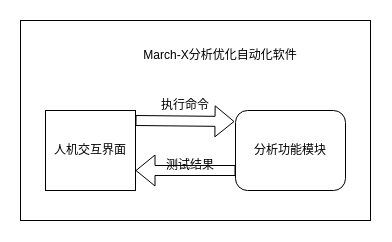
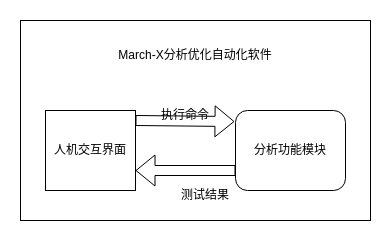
(221, 56) -> (196, 56)
(186, 106) -> (186, 116)
(191, 166) -> (206, 196)
